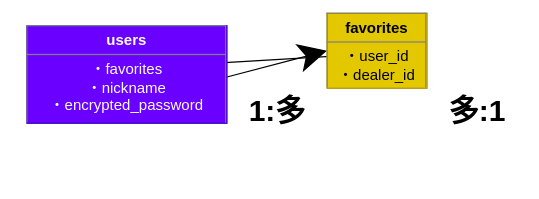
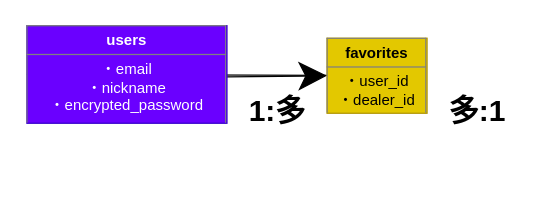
(377, 51) -> (377, 76)
(110, 62) -> (110, 62)
